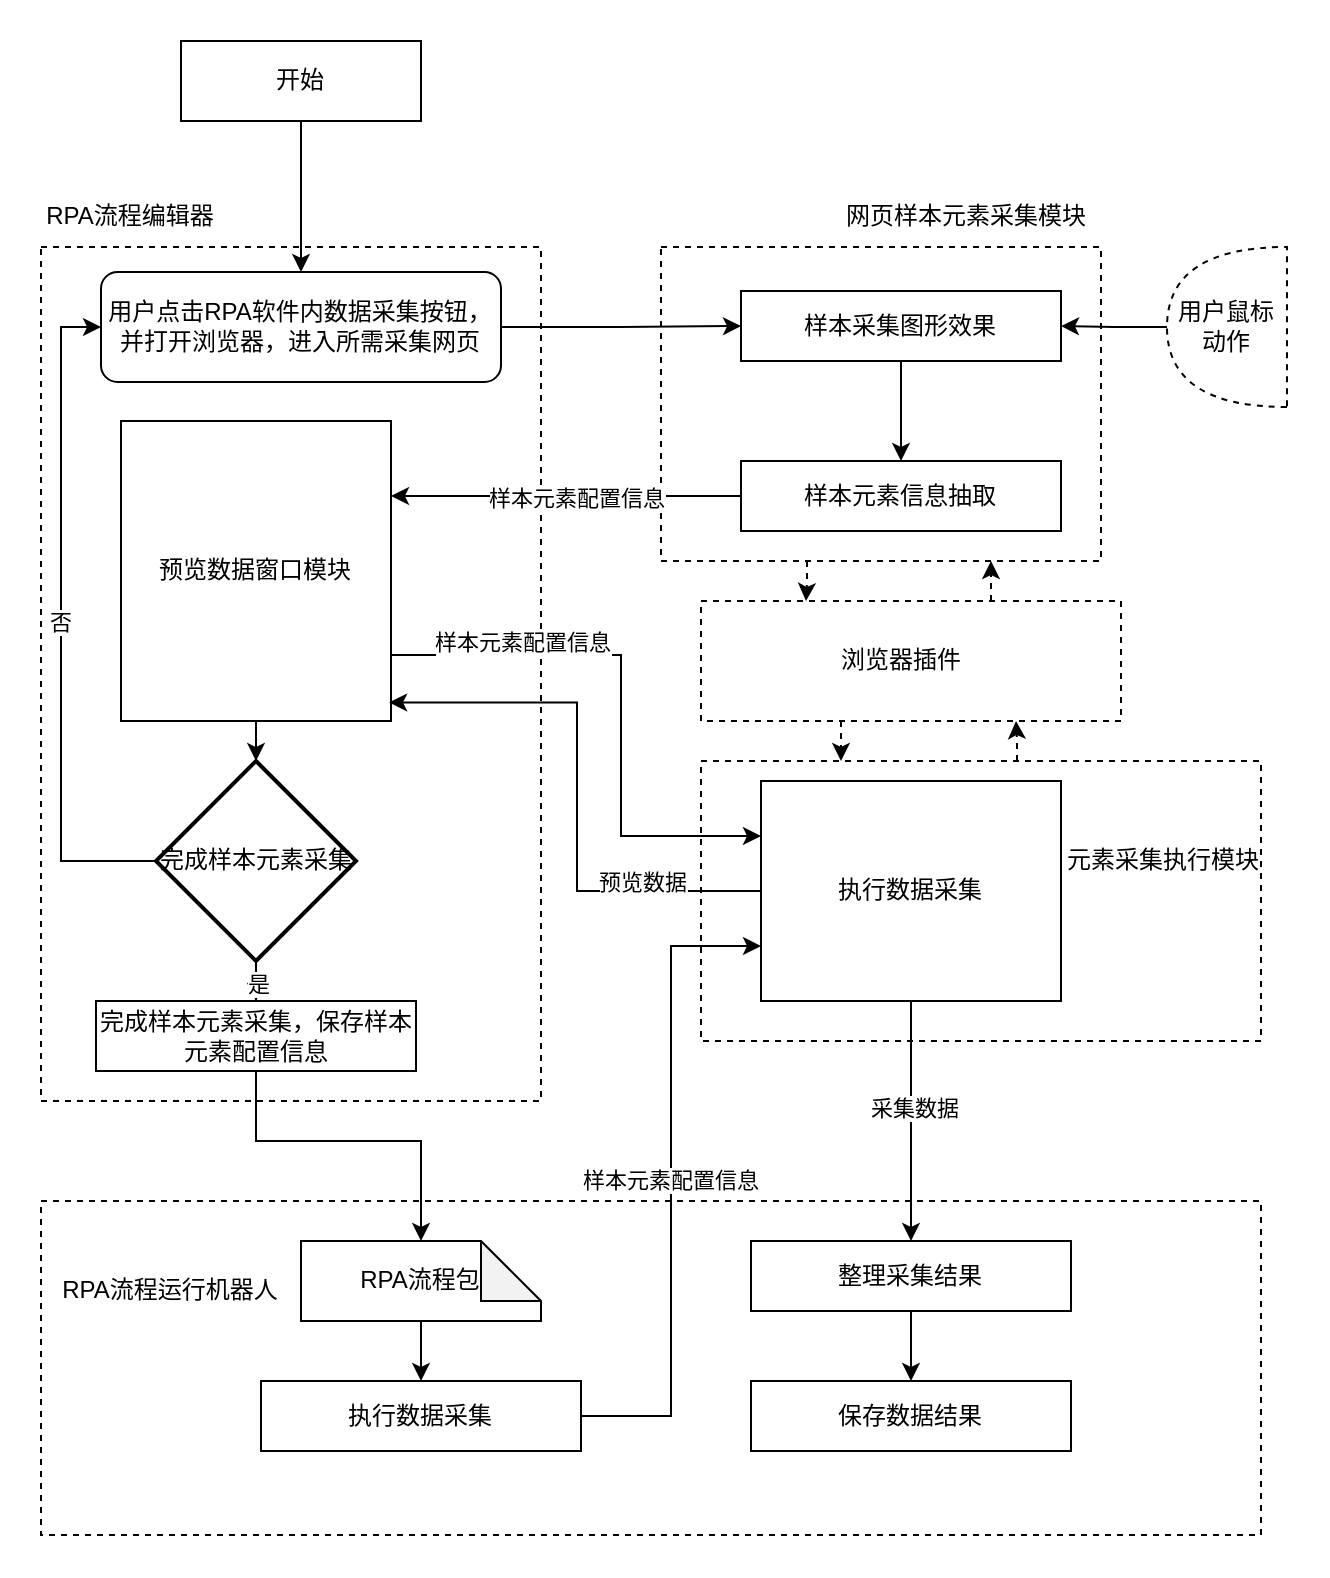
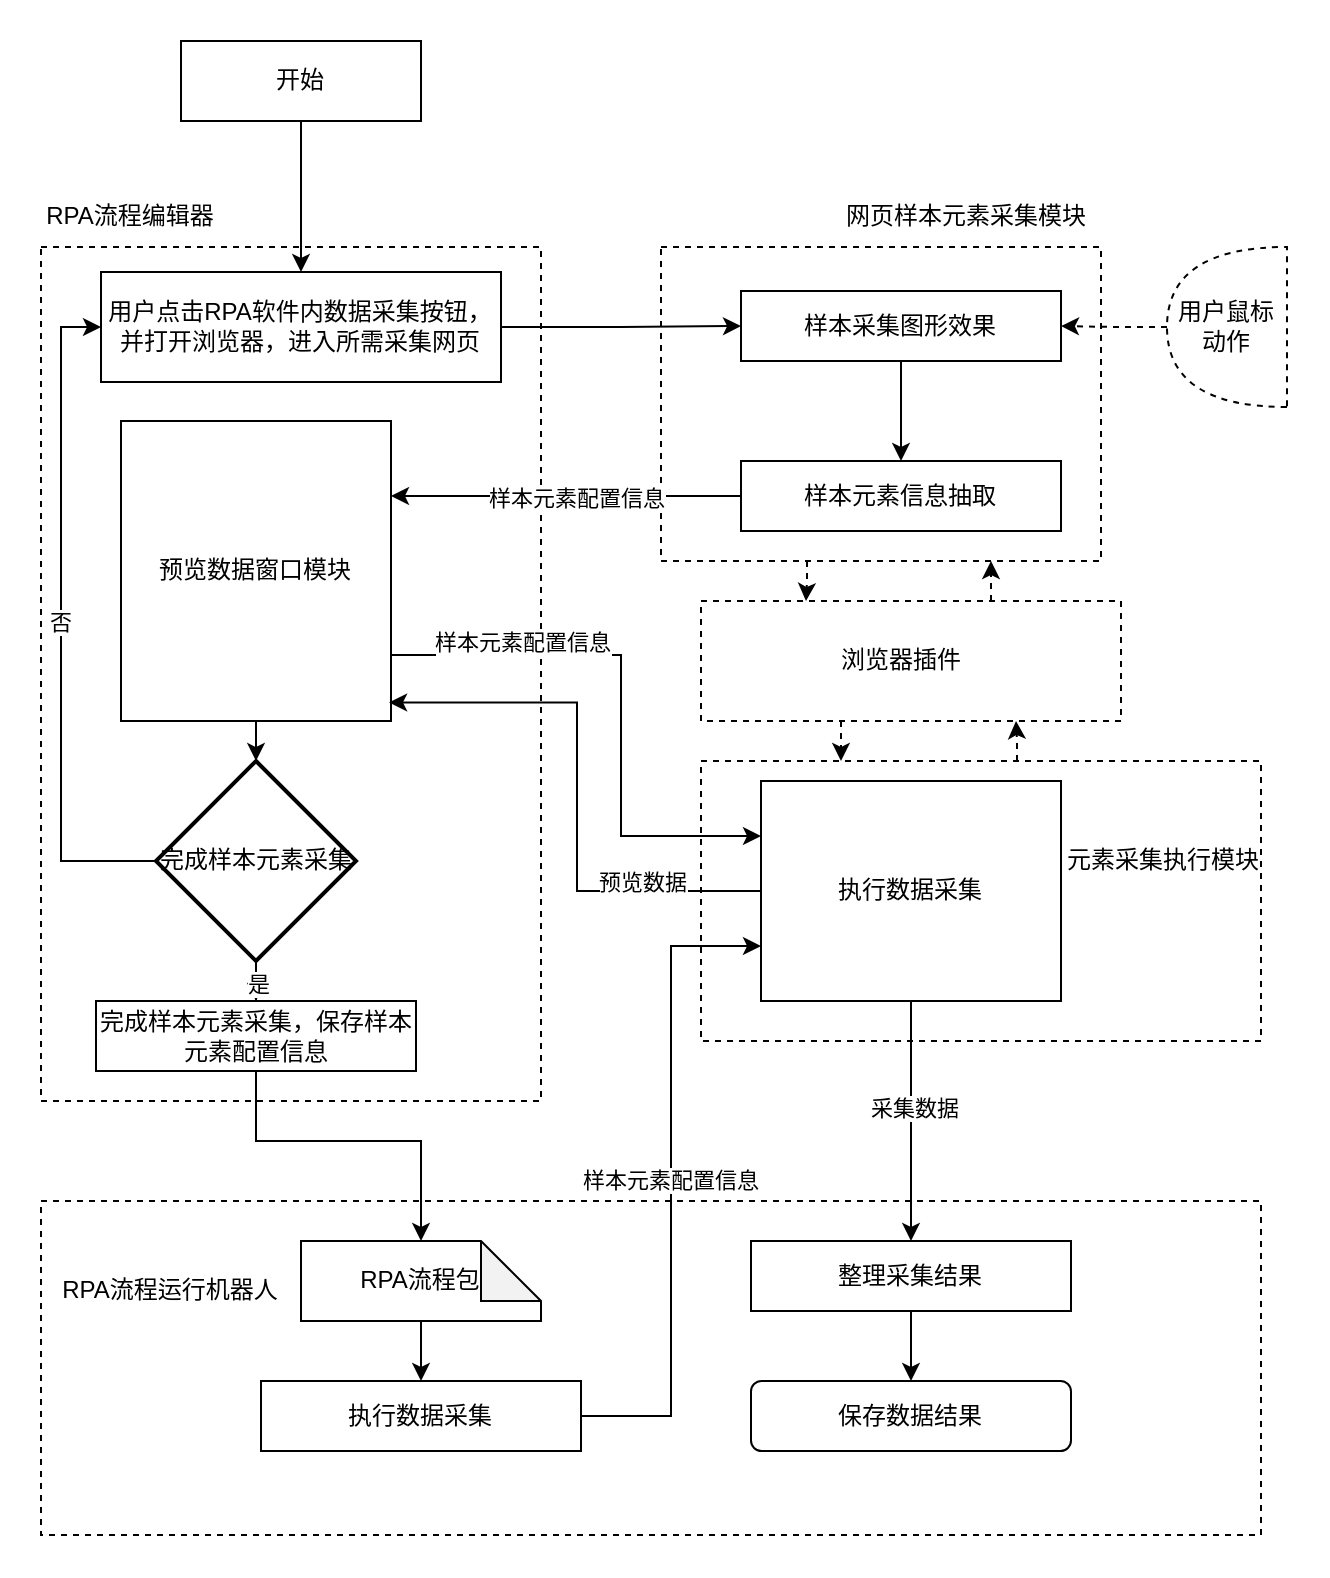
(301, 327) -> (301, 327)
(1118, 327) -> (1118, 327)
(911, 1416) -> (911, 1416)
